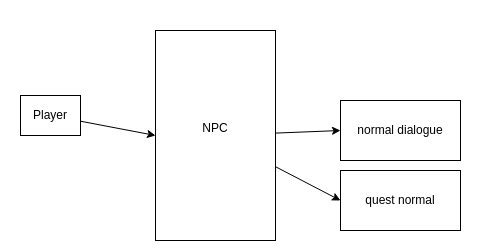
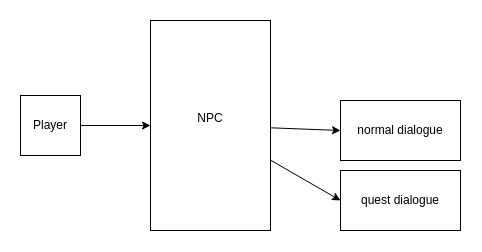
(51, 116) -> (51, 126)
(216, 136) -> (211, 126)
(401, 201) -> (401, 201)
